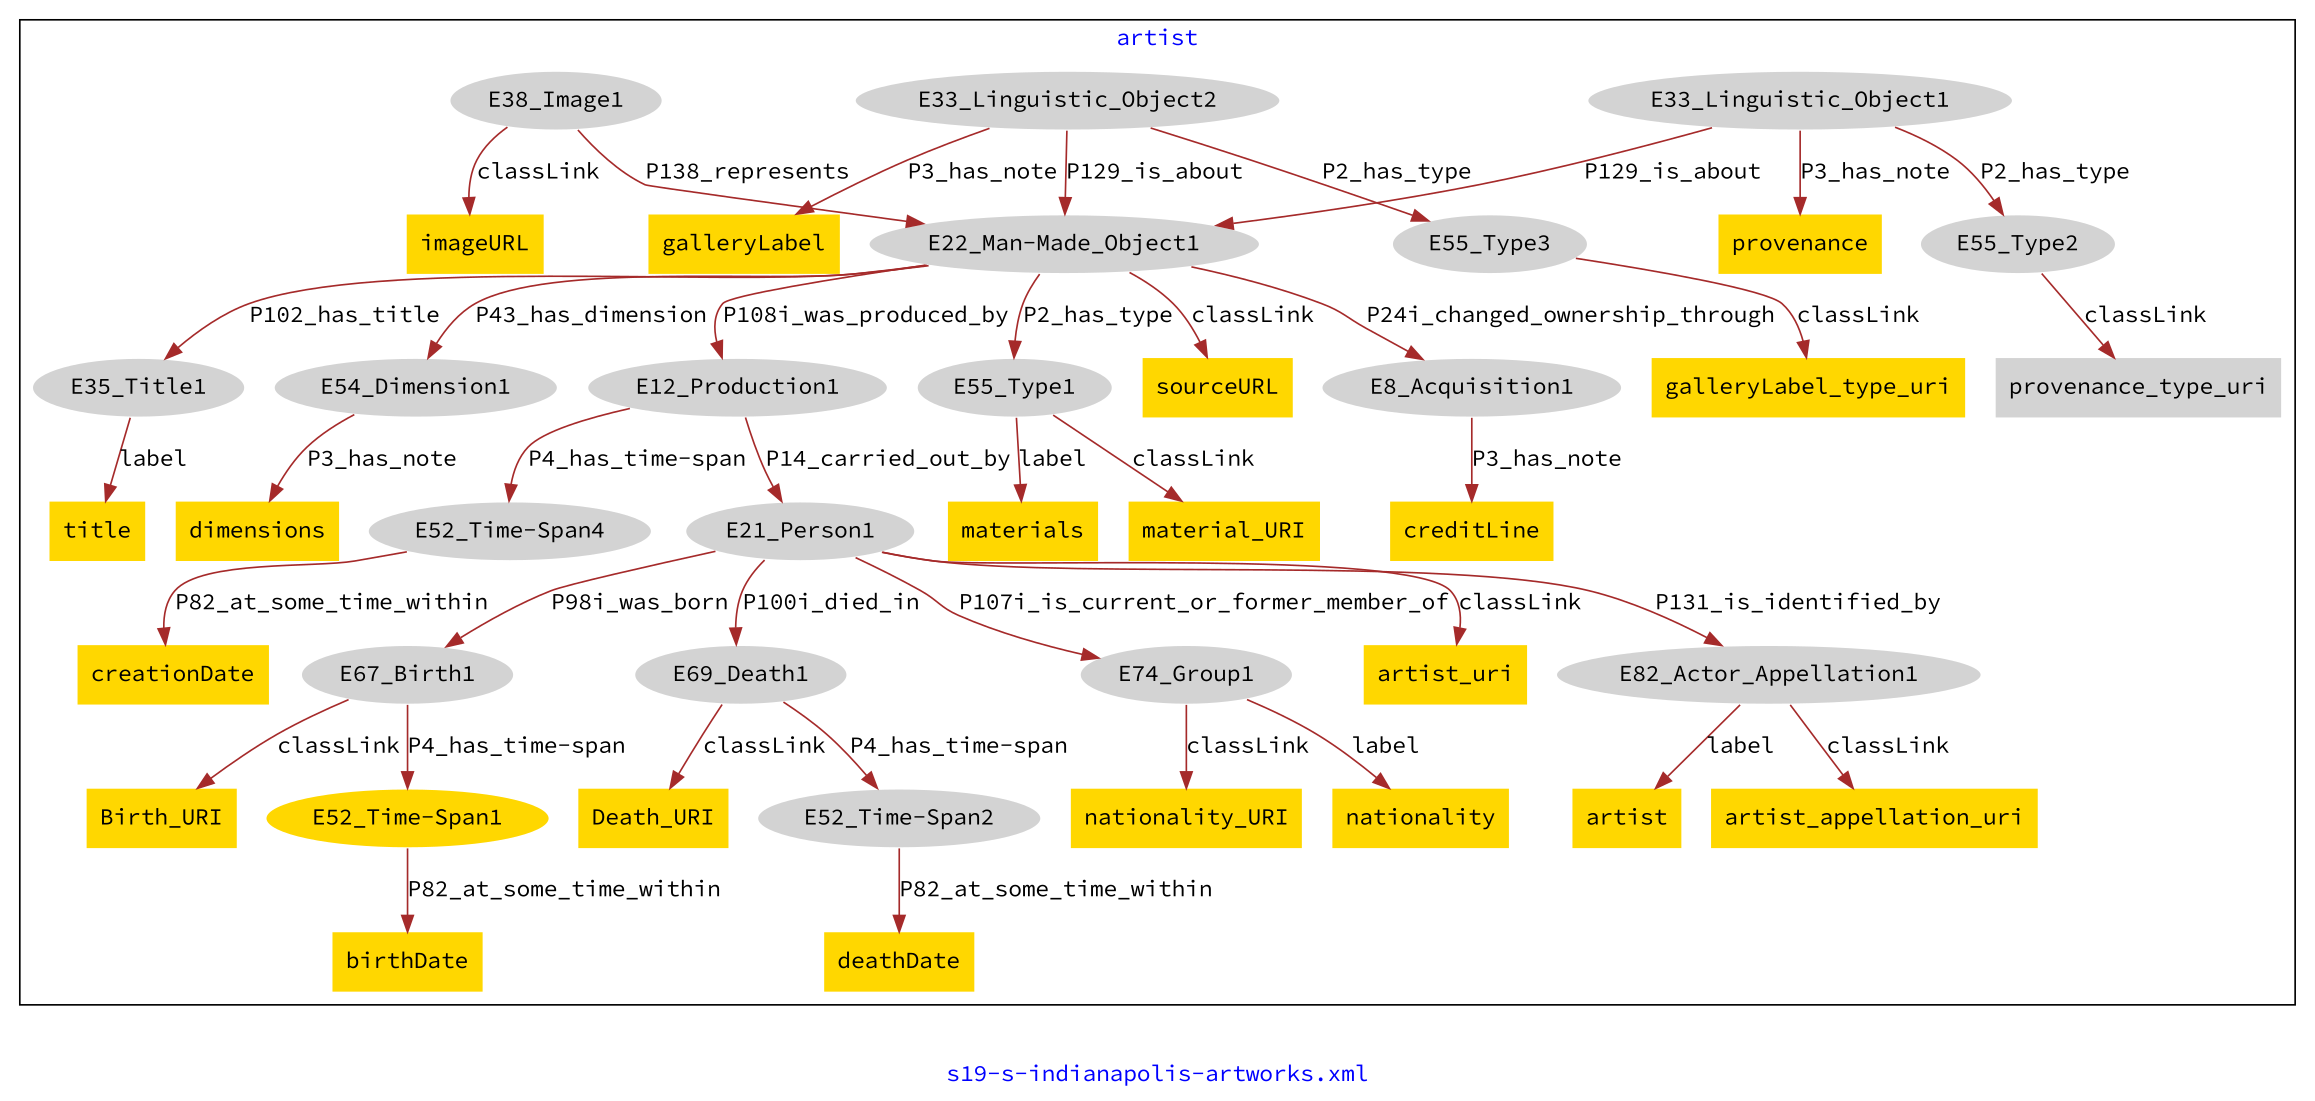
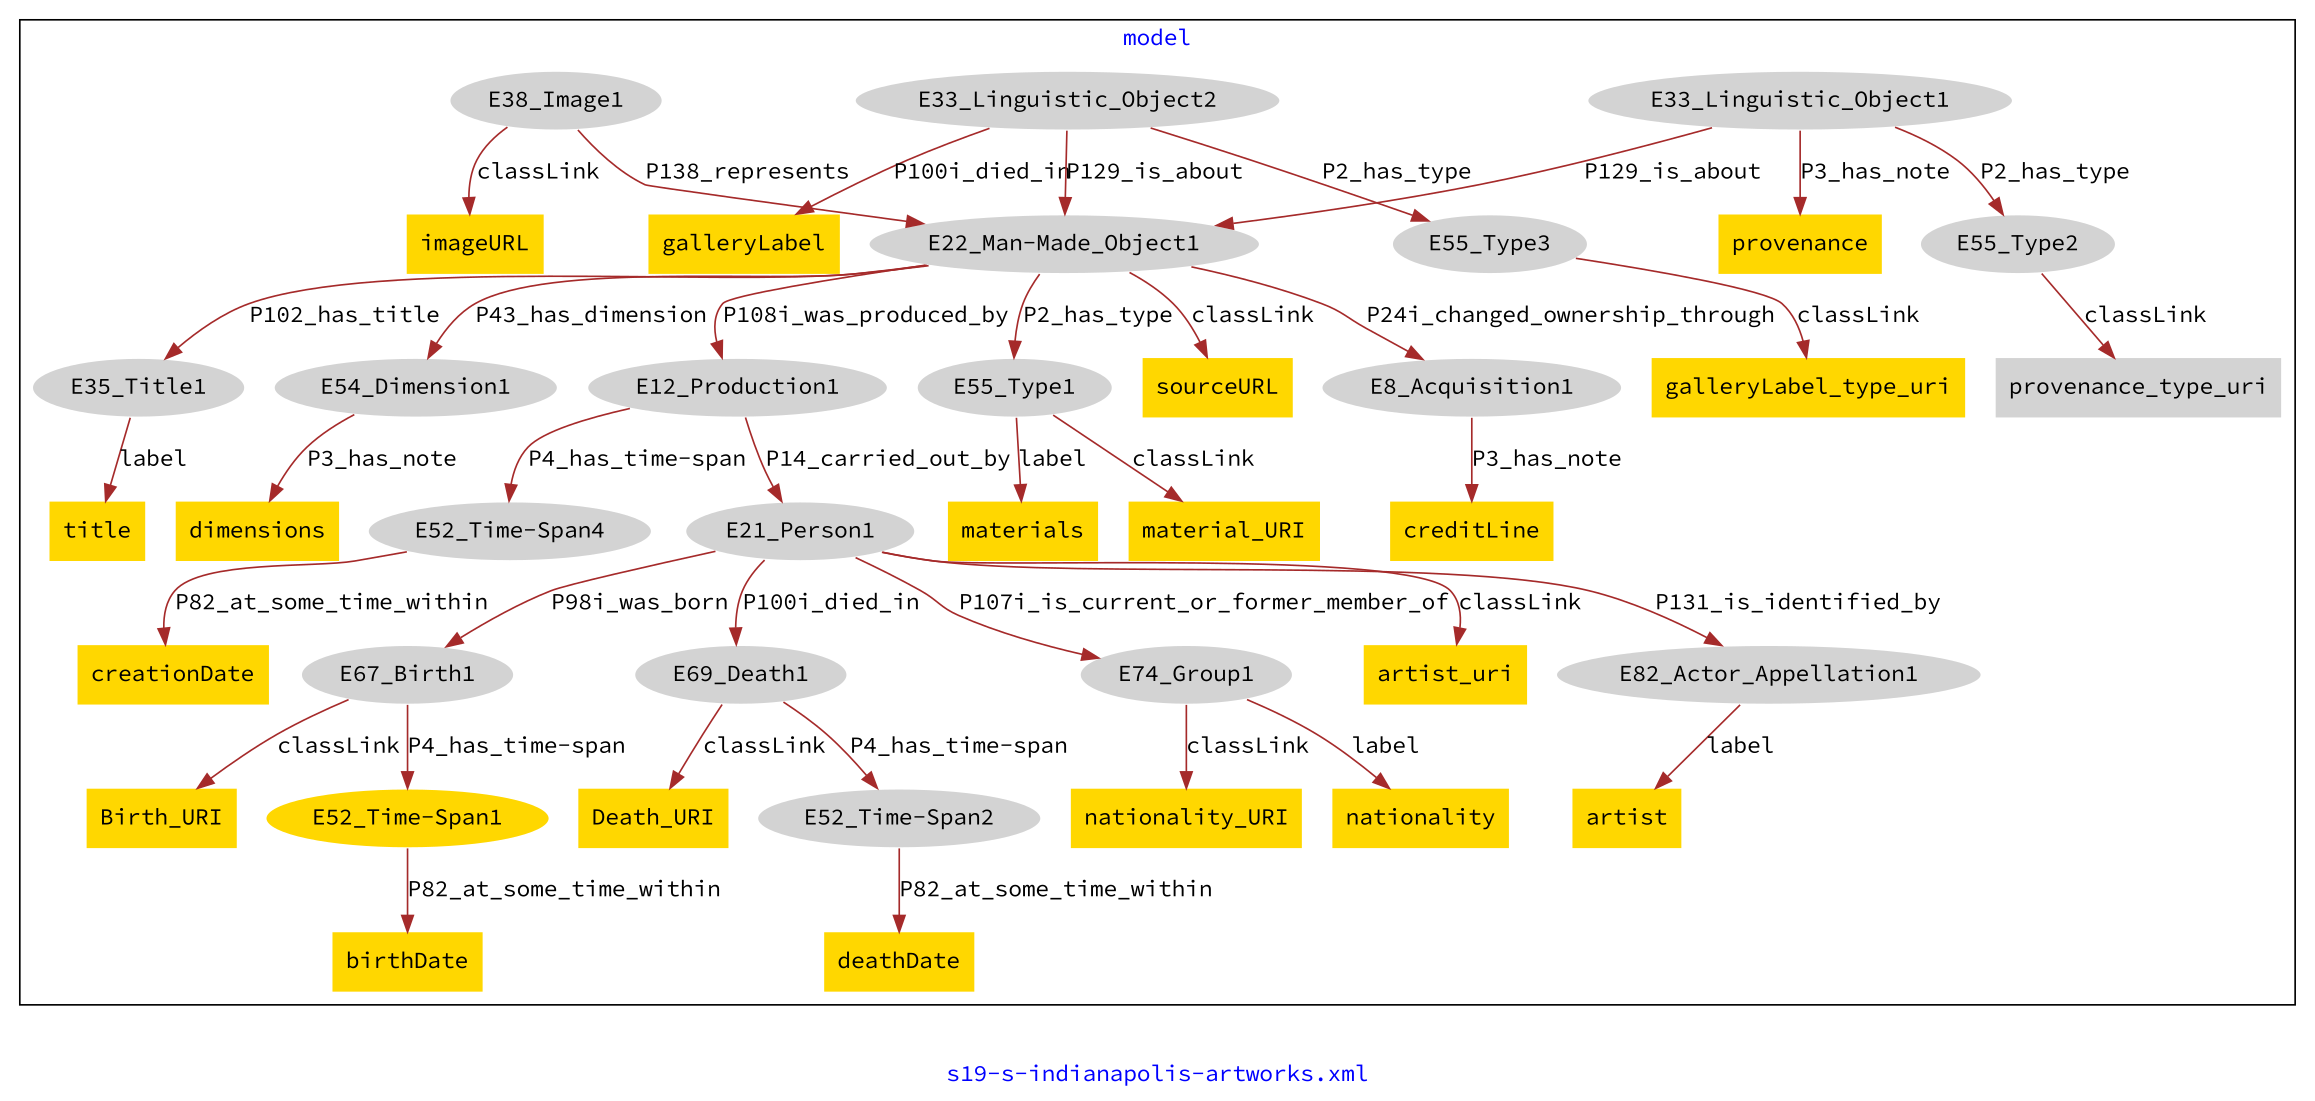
(1157, 39) -> (1157, 39)
(983, 172) -> (983, 172)
(1874, 818) -> none
